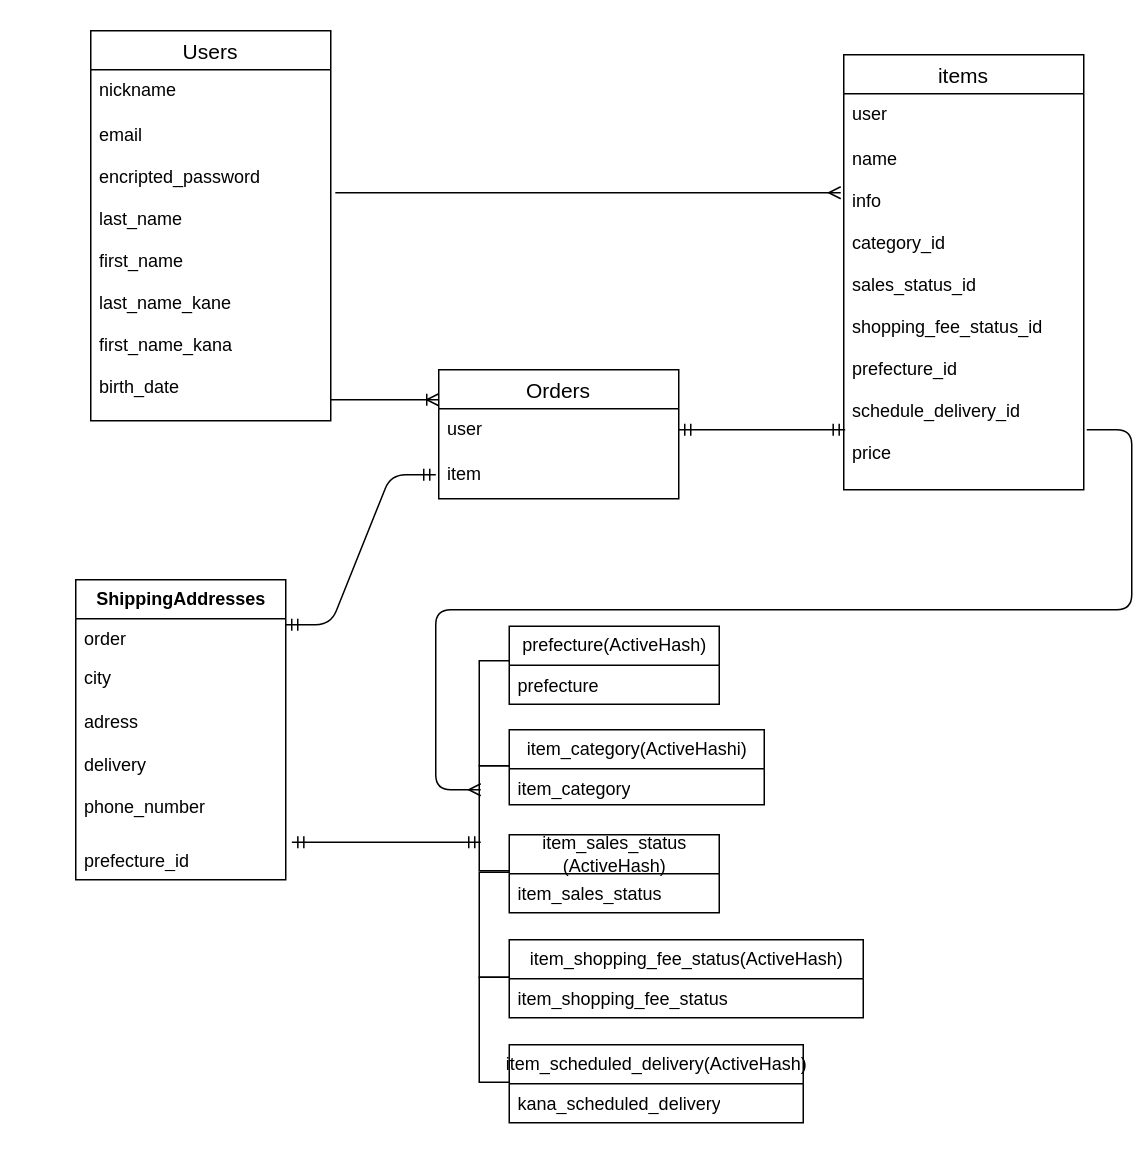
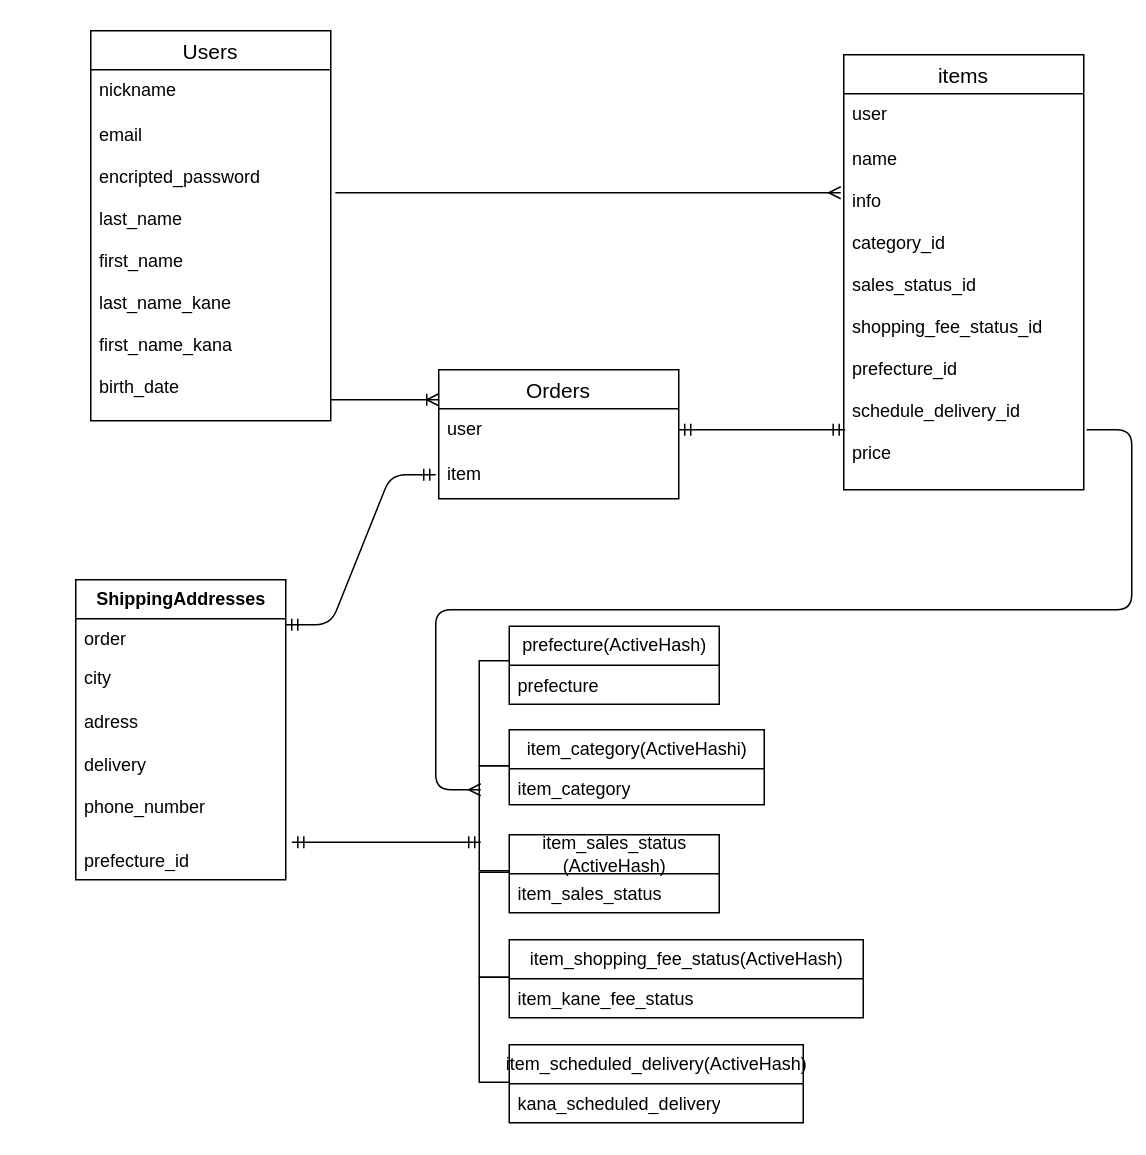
(635, 1000) -> (617, 1000)
